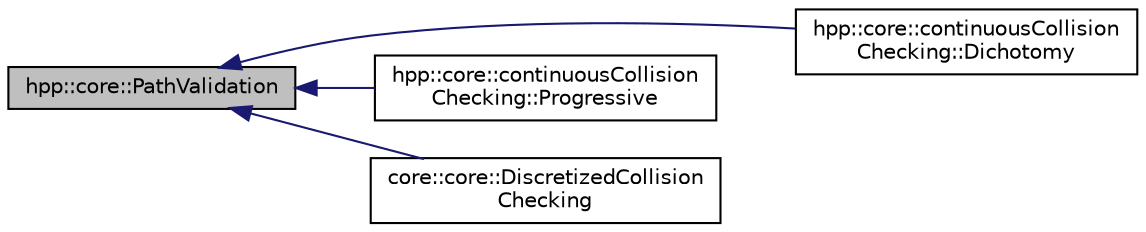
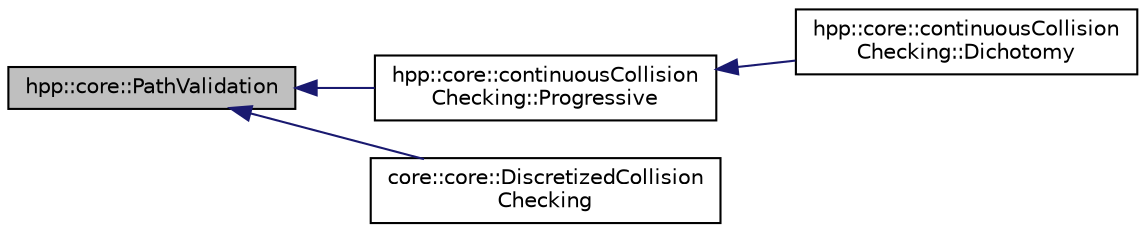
(516, 25) -> (766, 64)
